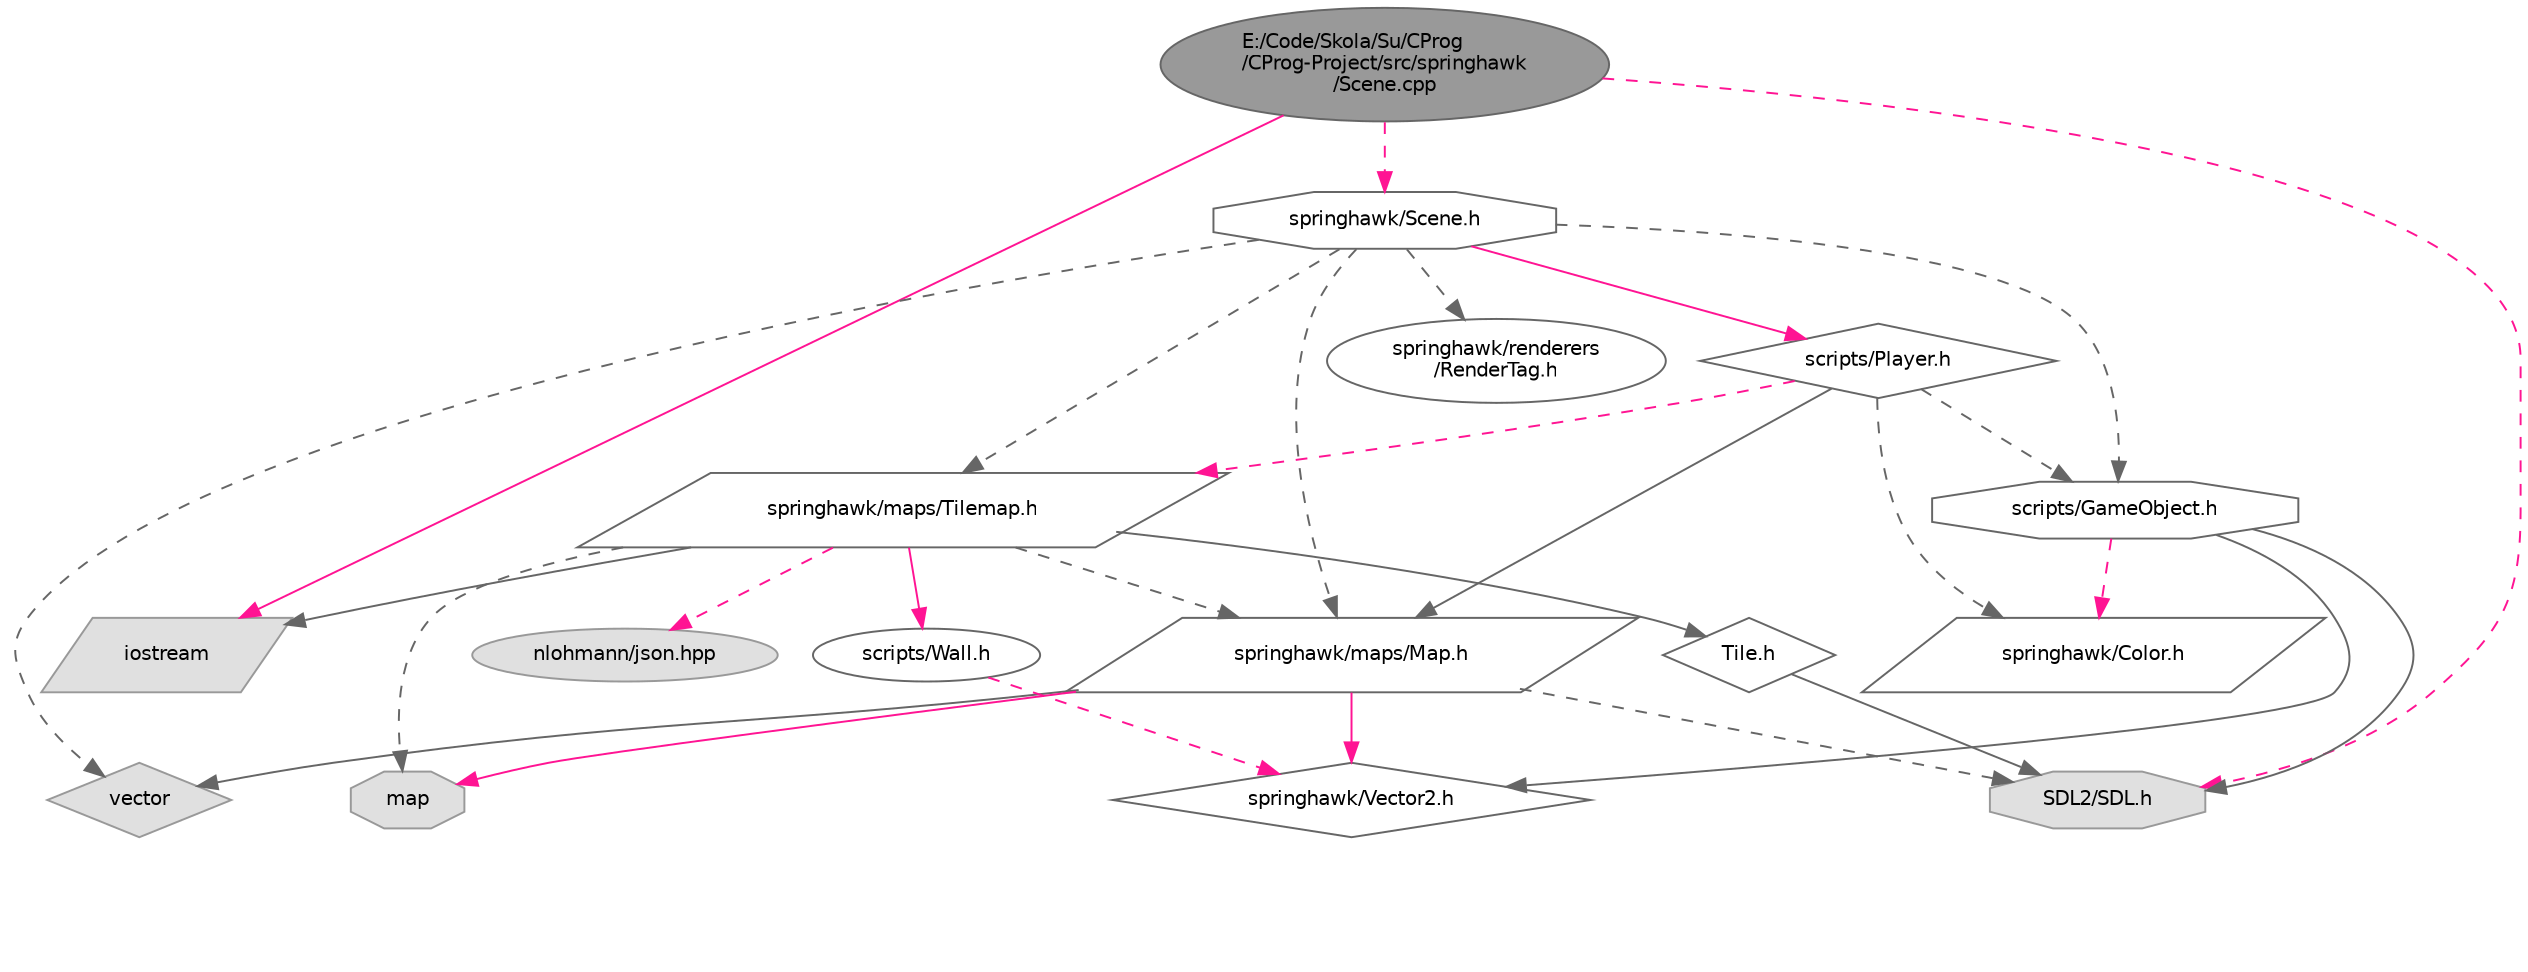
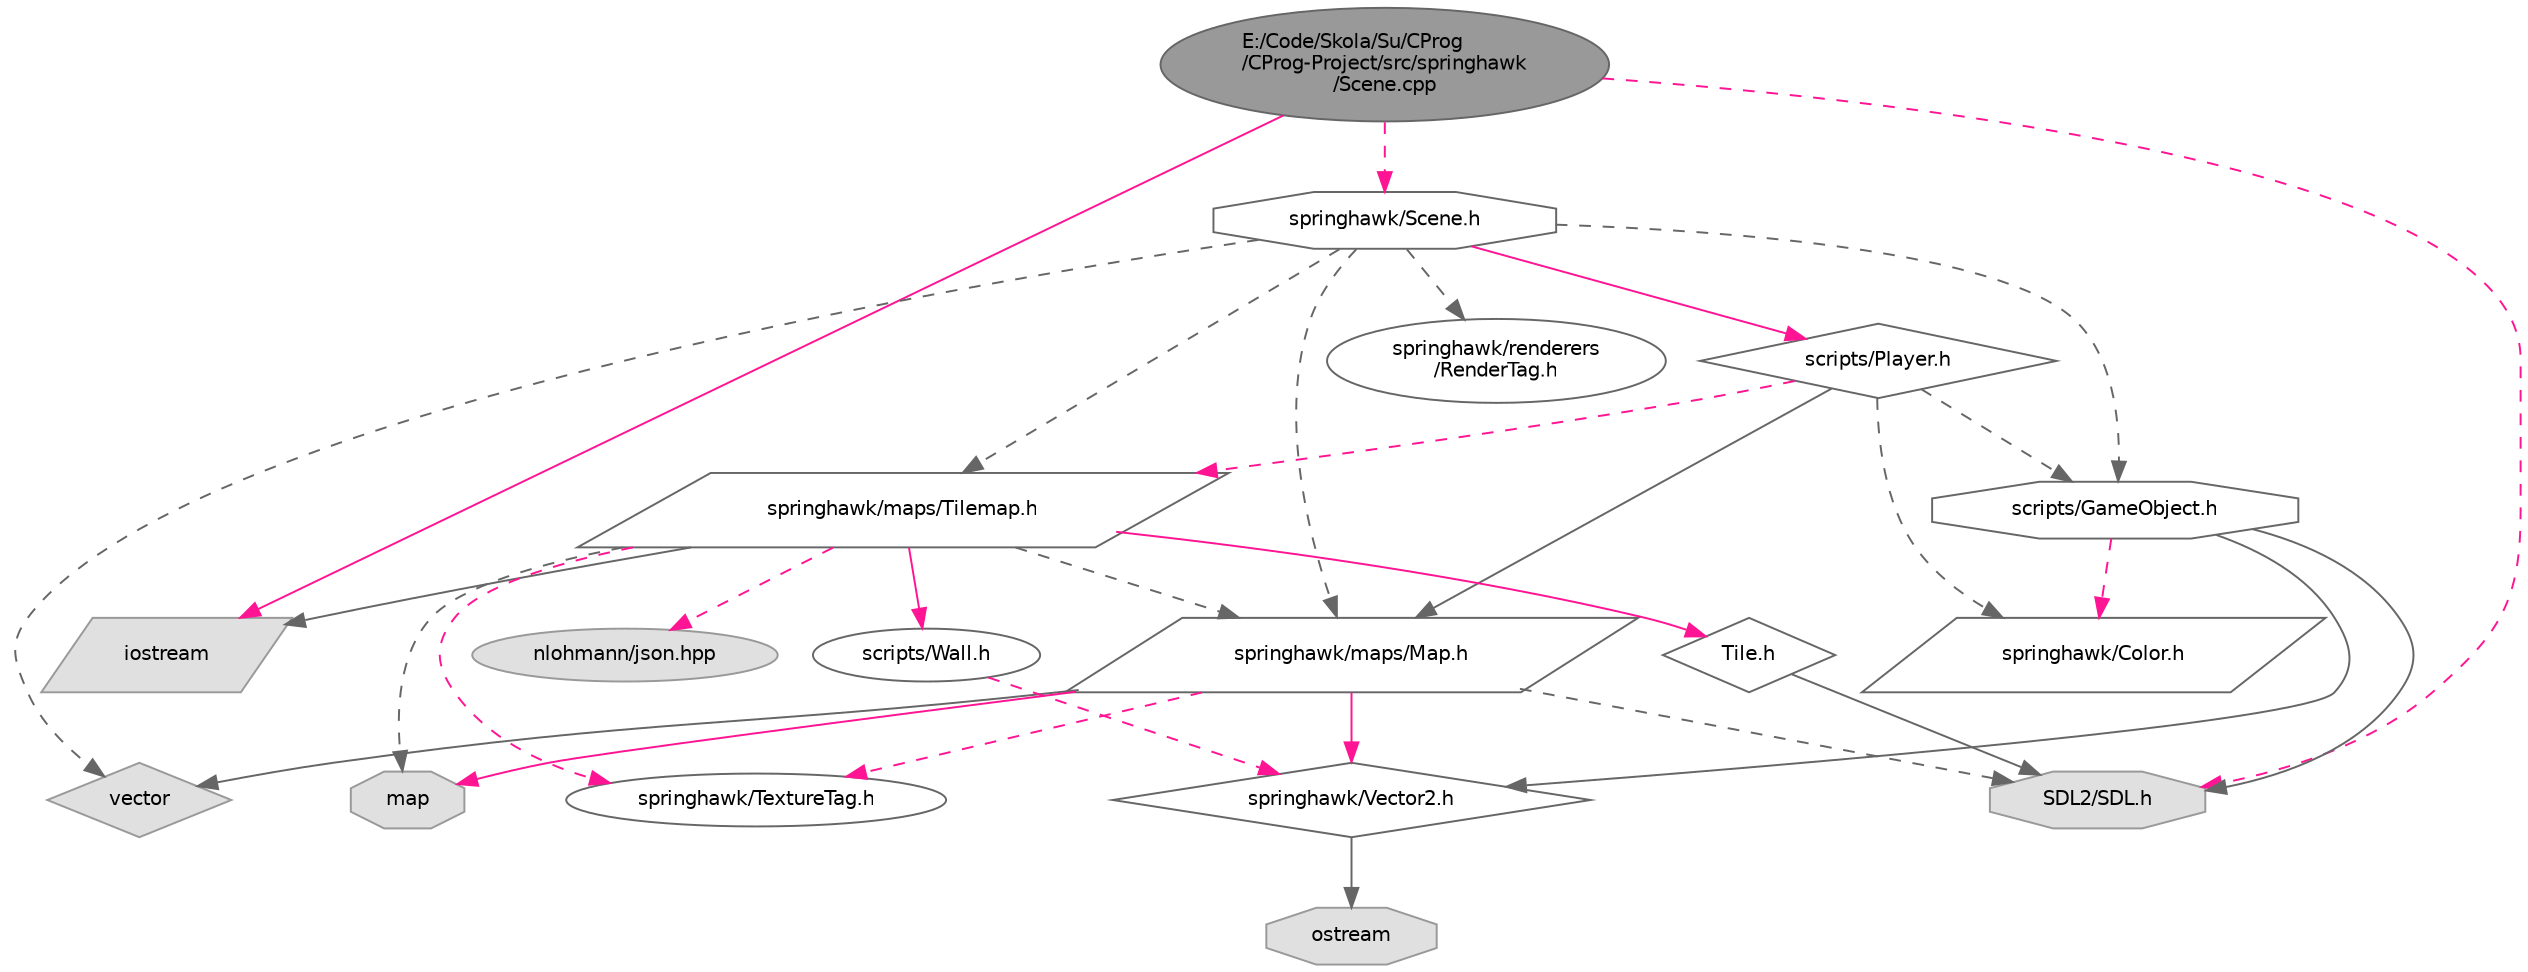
(1403, 571) -> (1403, 571)
none -> (756, 800)
none -> (1352, 936)
